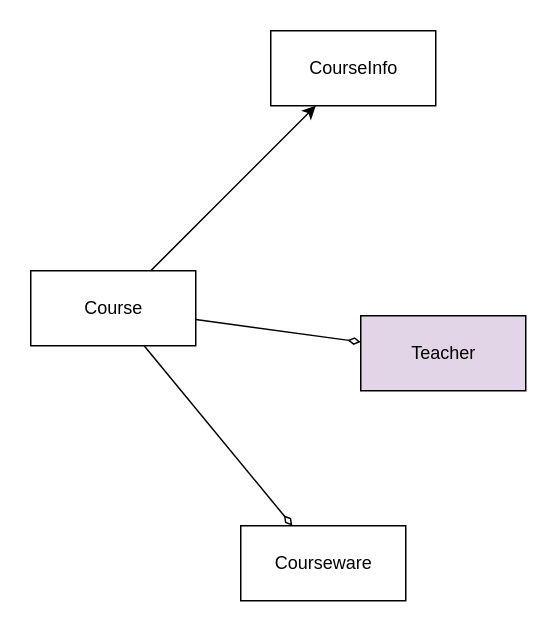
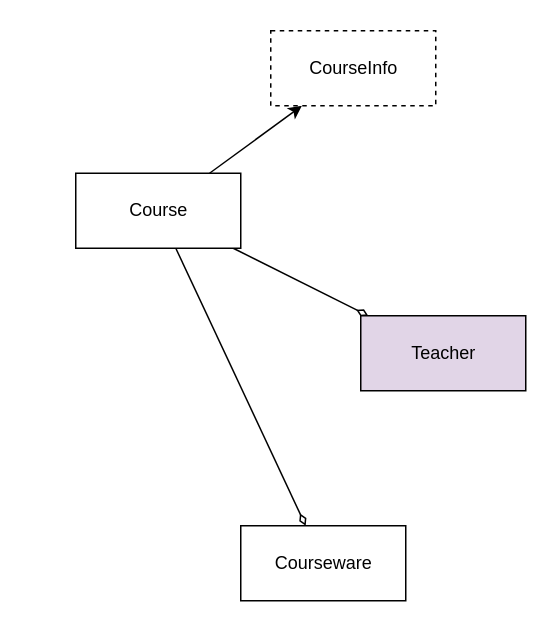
(353, 68) -> (353, 68)
(113, 308) -> (158, 211)
